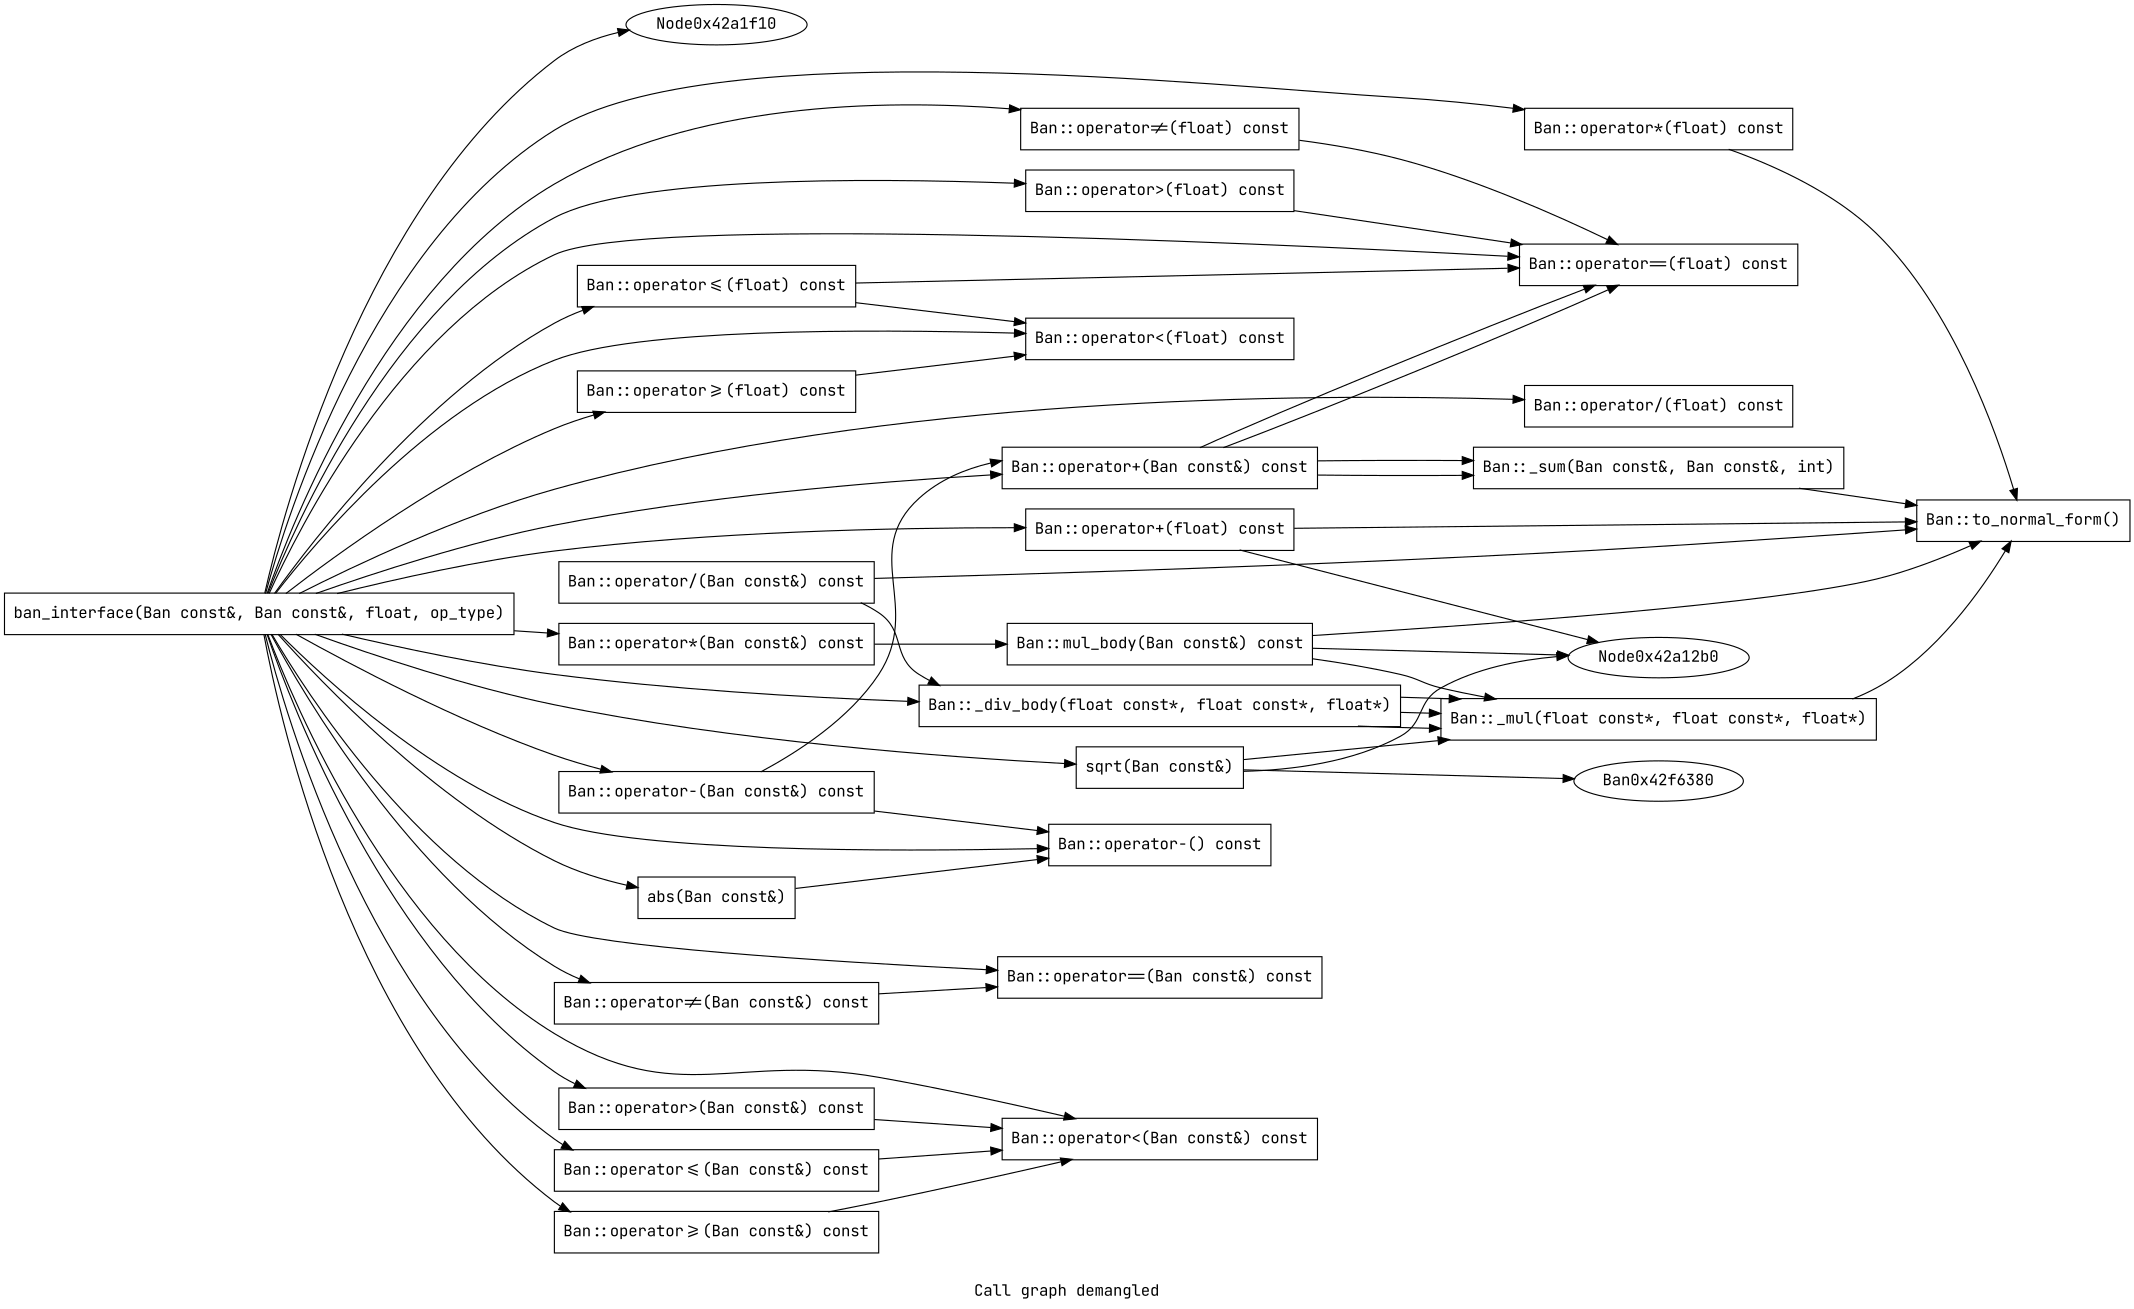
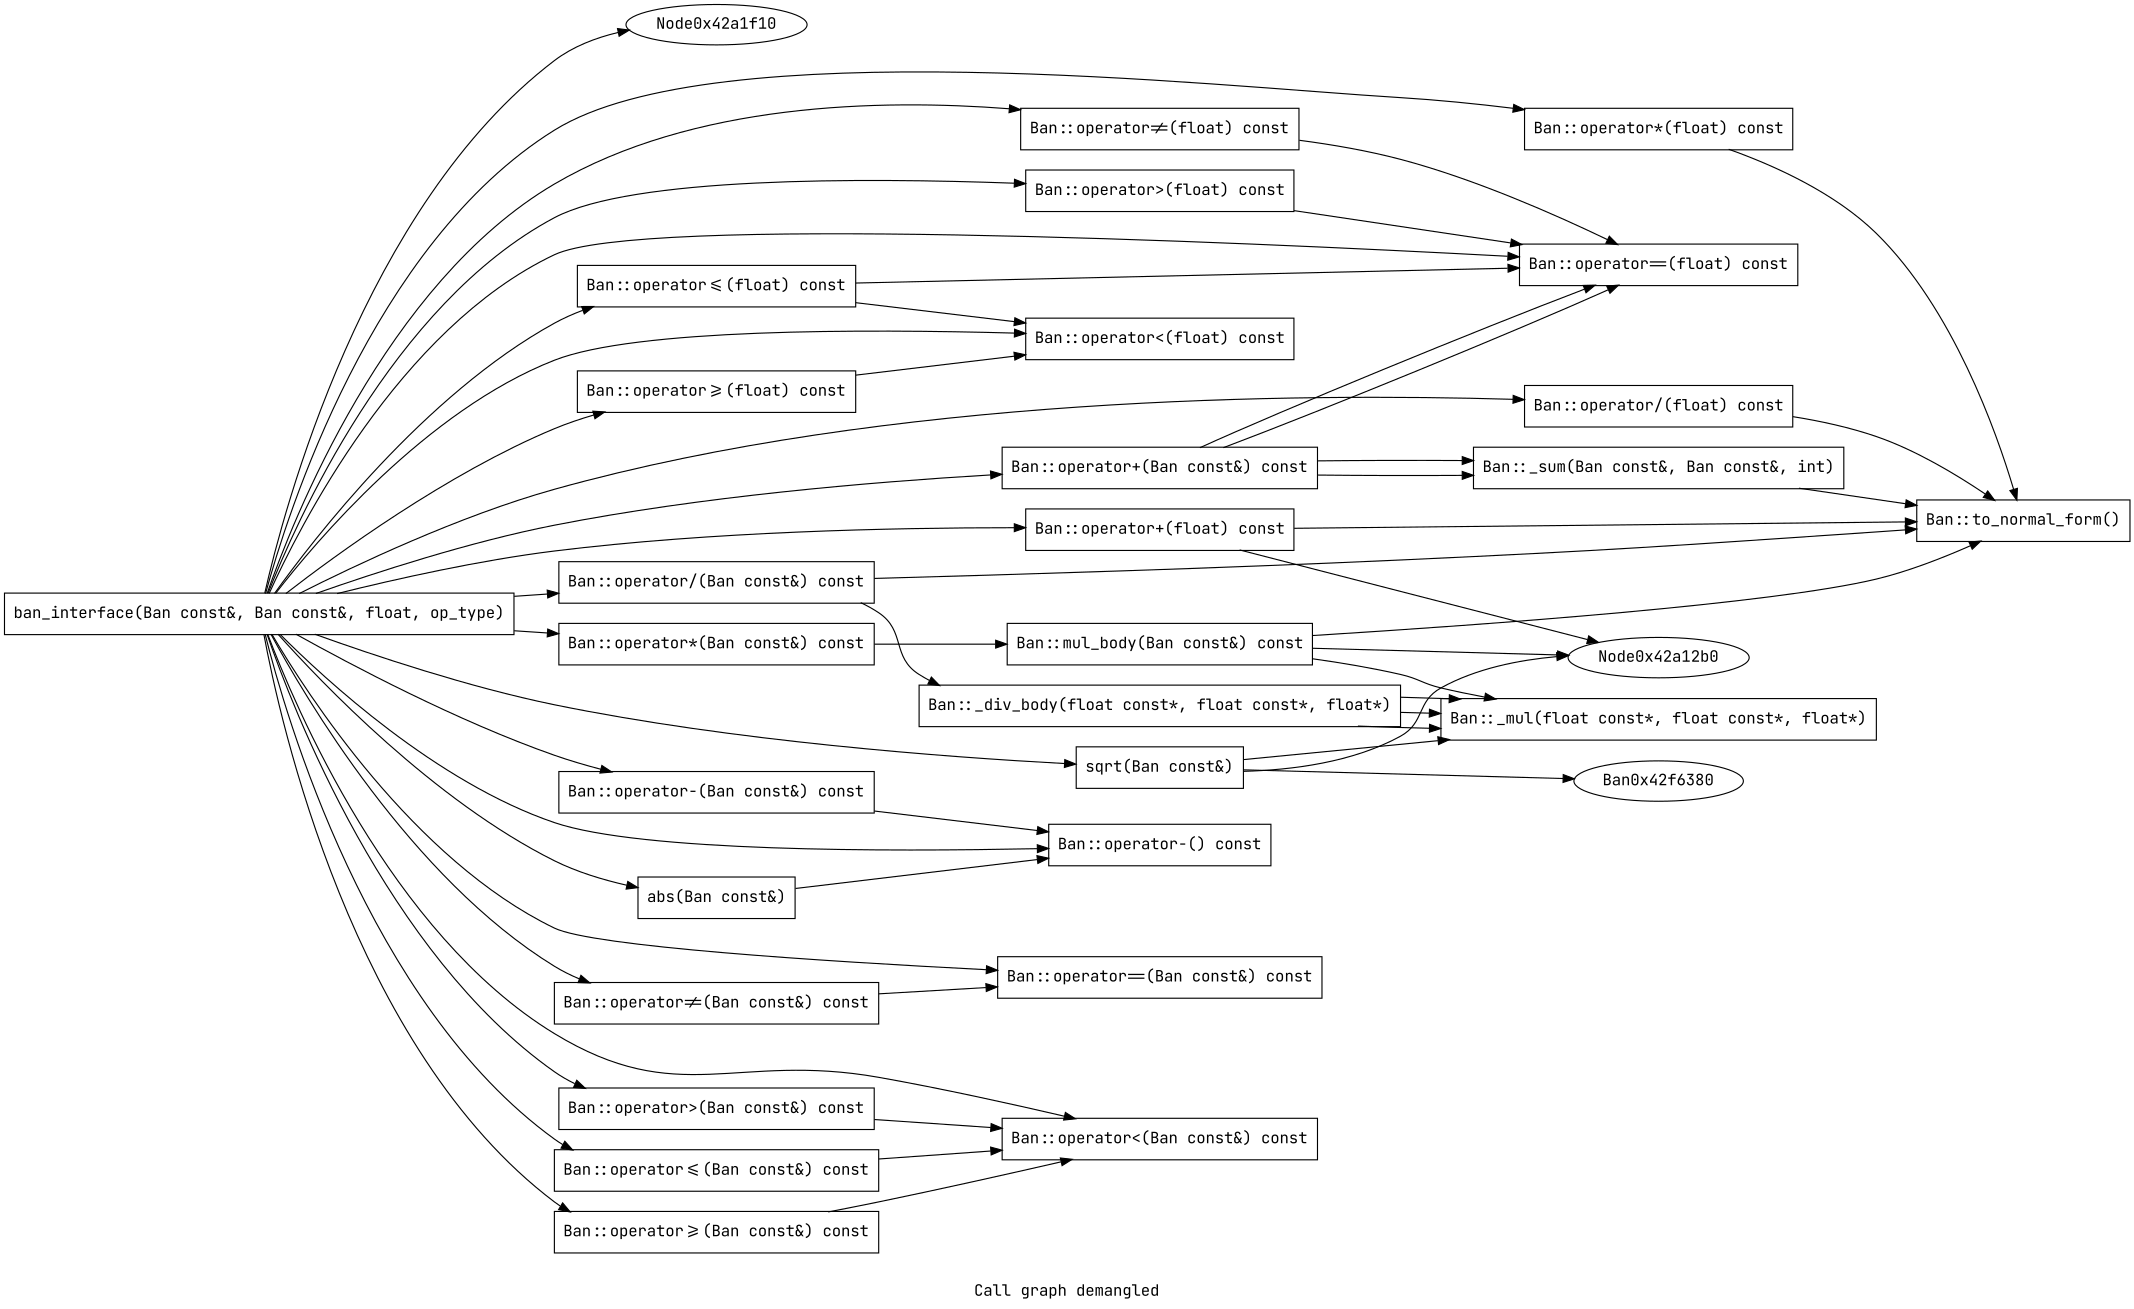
(895, 610) -> none
(1940, 637) -> (1894, 443)
(623, 682) -> (531, 595)
